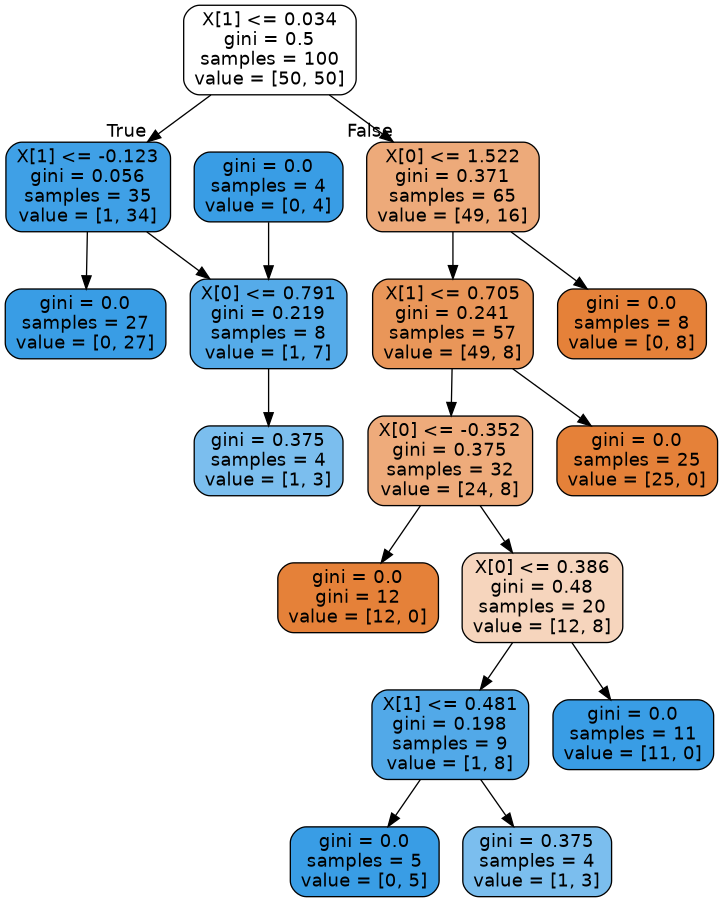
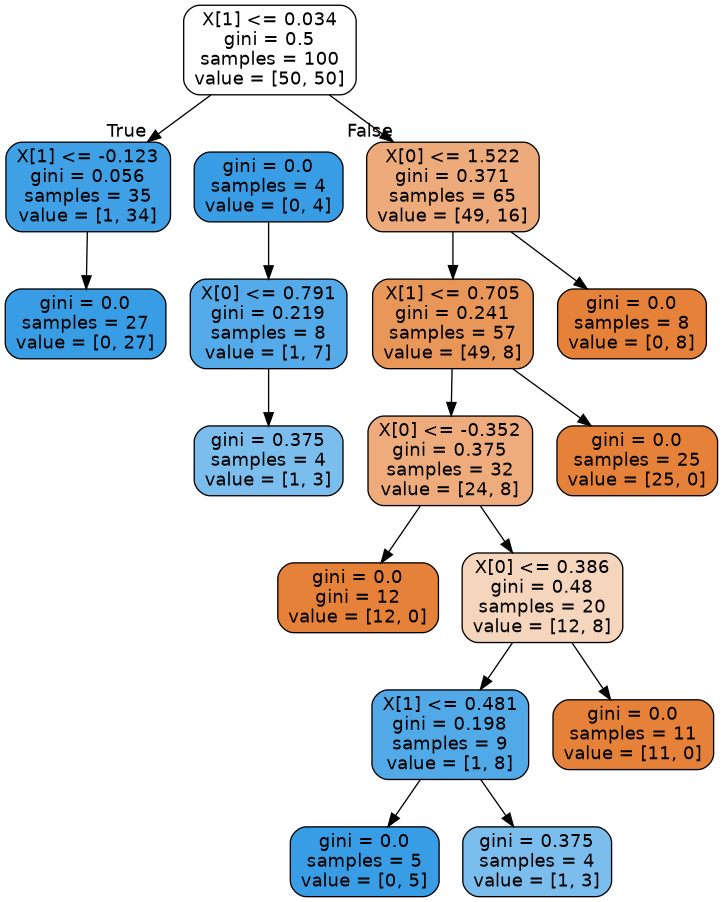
(173, 251) -> none
(633, 735) -> (633, 735)
